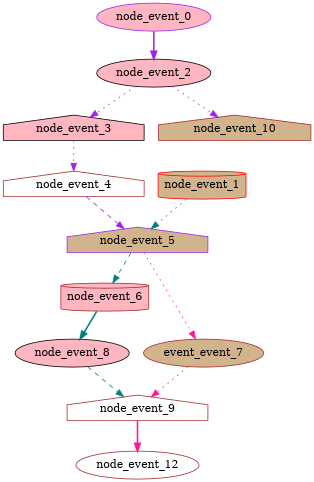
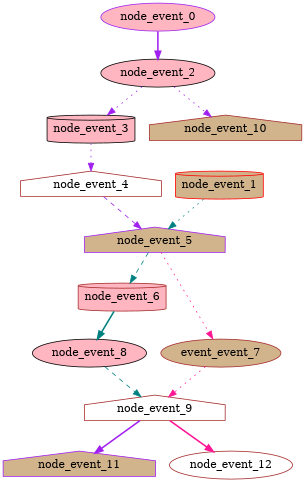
(74, 129) -> (91, 129)
none -> (79, 465)
